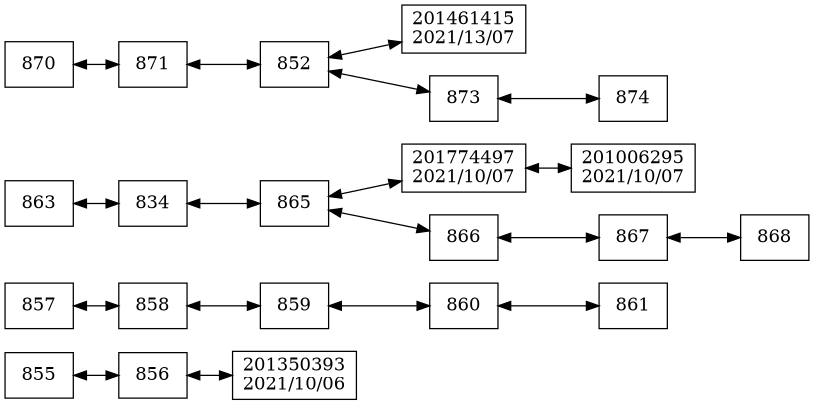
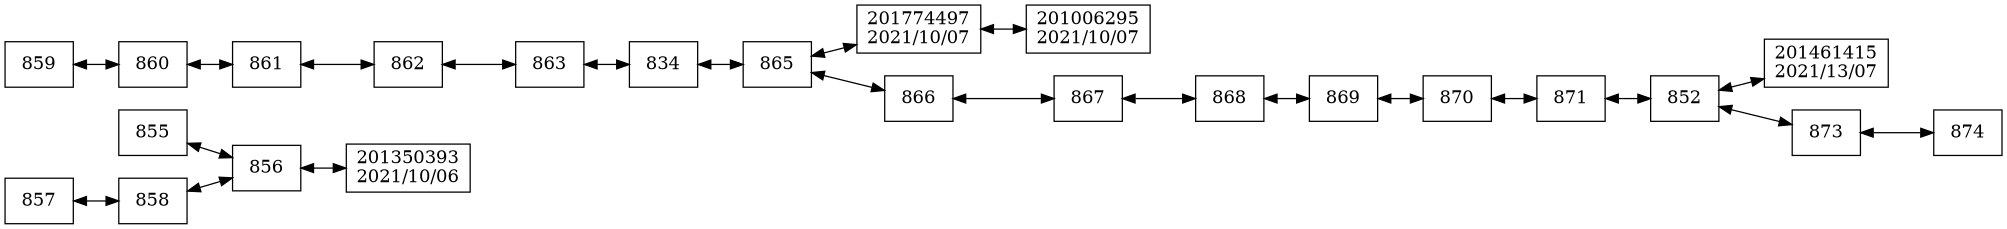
none -> (408, 64)
none -> (1344, 99)
(224, 306) -> (210, 184)
